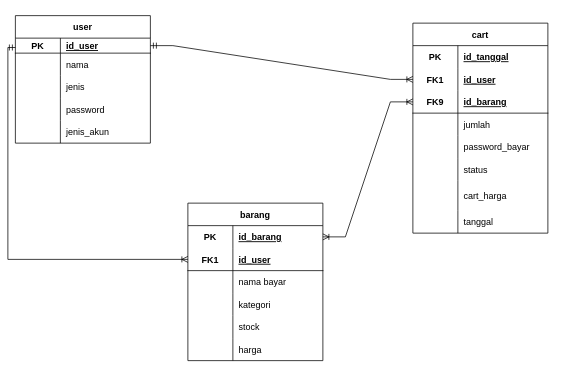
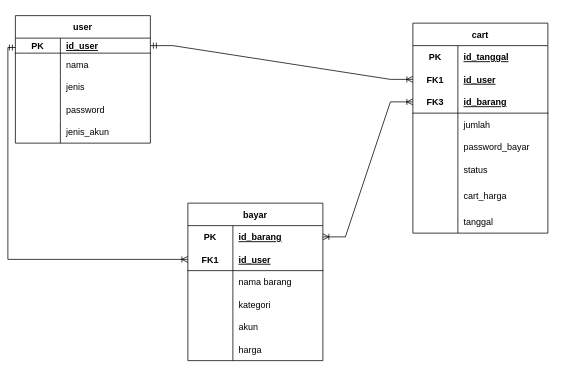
(435, 102) -> (435, 102)
(255, 215) -> (255, 215)
(263, 282) -> (265, 282)
(251, 327) -> (249, 327)
